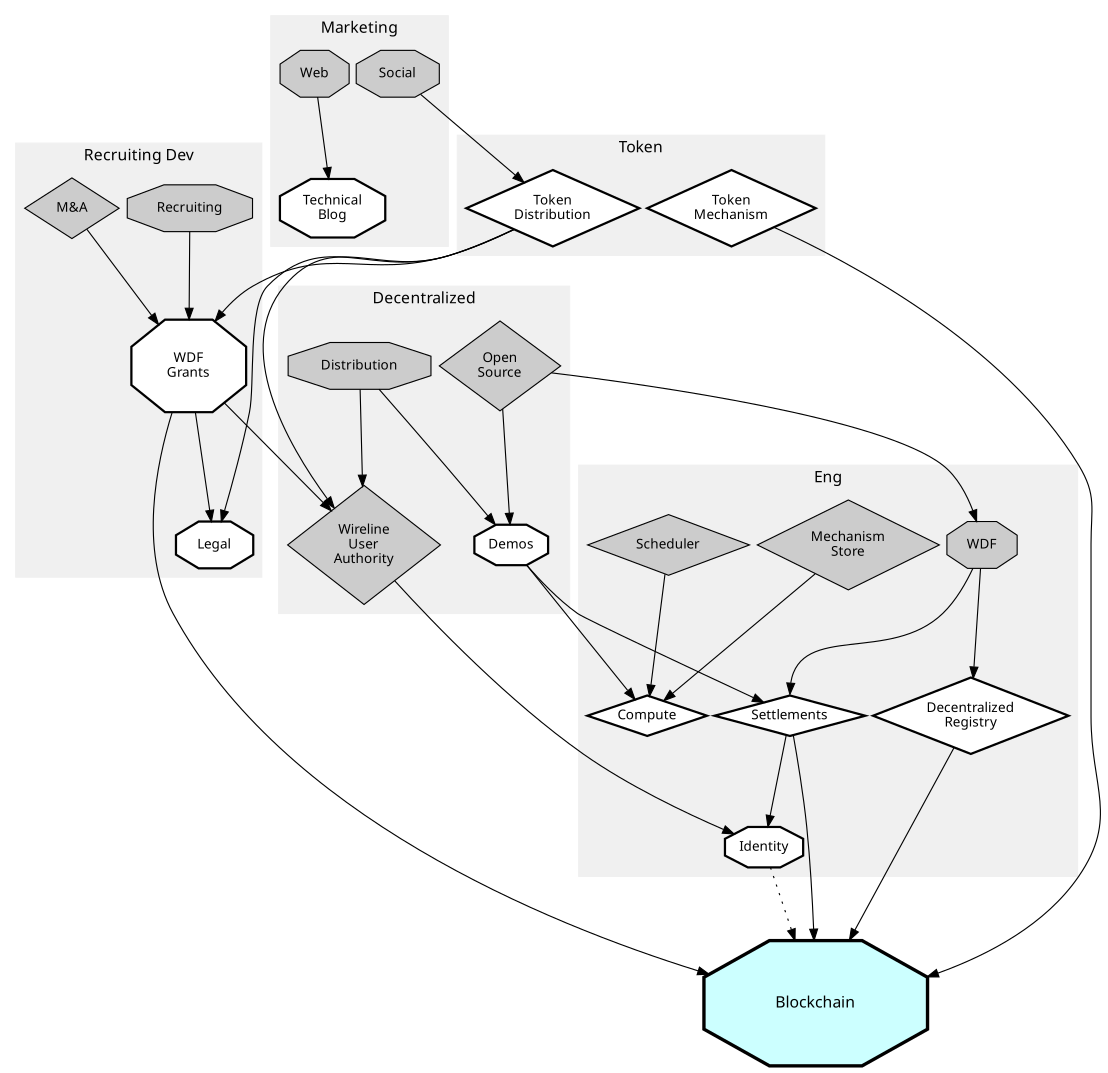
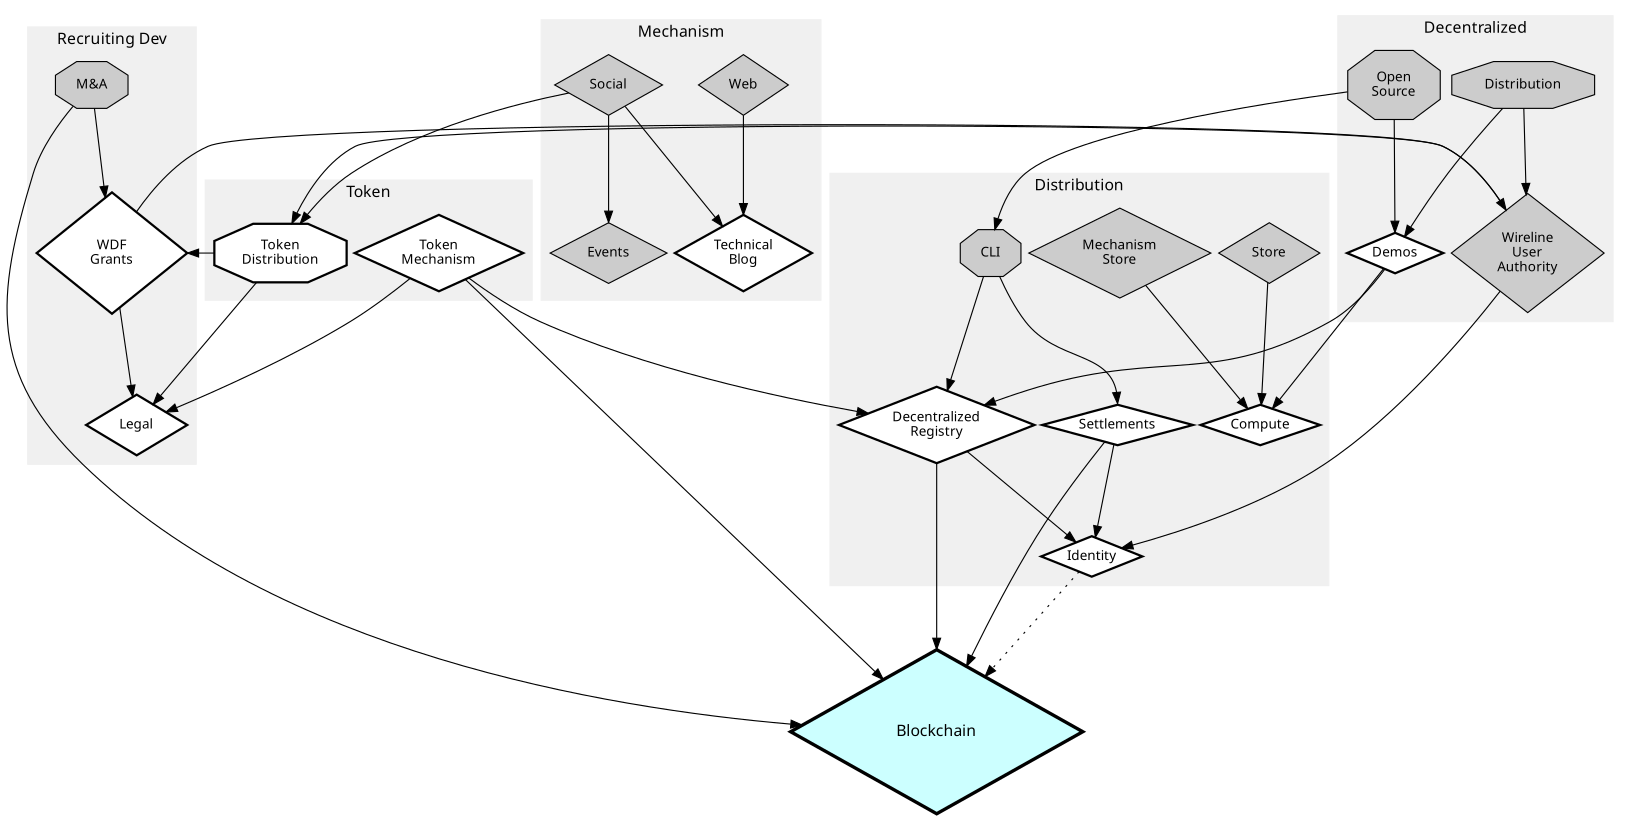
(360, 29) -> (681, 33)
(315, 74) -> (743, 85)
(398, 74) -> (609, 85)
none -> (670, 162)
(72, 208) -> (92, 85)
(190, 208) -> none
(333, 208) -> (743, 253)
(553, 208) -> (280, 253)
none -> (609, 253)
(269, 312) -> (899, 126)
none -> (298, 351)
none -> (656, 364)
(189, 366) -> (112, 253)
(500, 366) -> (1394, 85)
(828, 478) -> (1079, 186)
none -> (1017, 493)
(215, 545) -> (137, 425)
(511, 545) -> (1395, 253)
(669, 545) -> (1269, 253)
(982, 545) -> (991, 253)
(634, 641) -> (1192, 364)
(318, 779) -> (234, 573)
(764, 847) -> (1092, 556)
(816, 1003) -> (937, 732)
